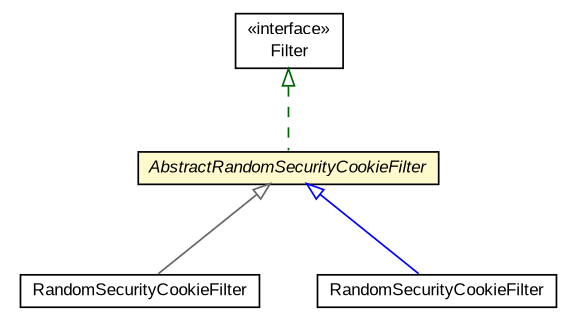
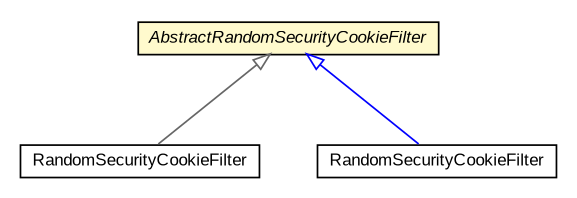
(288, 41) -> none
